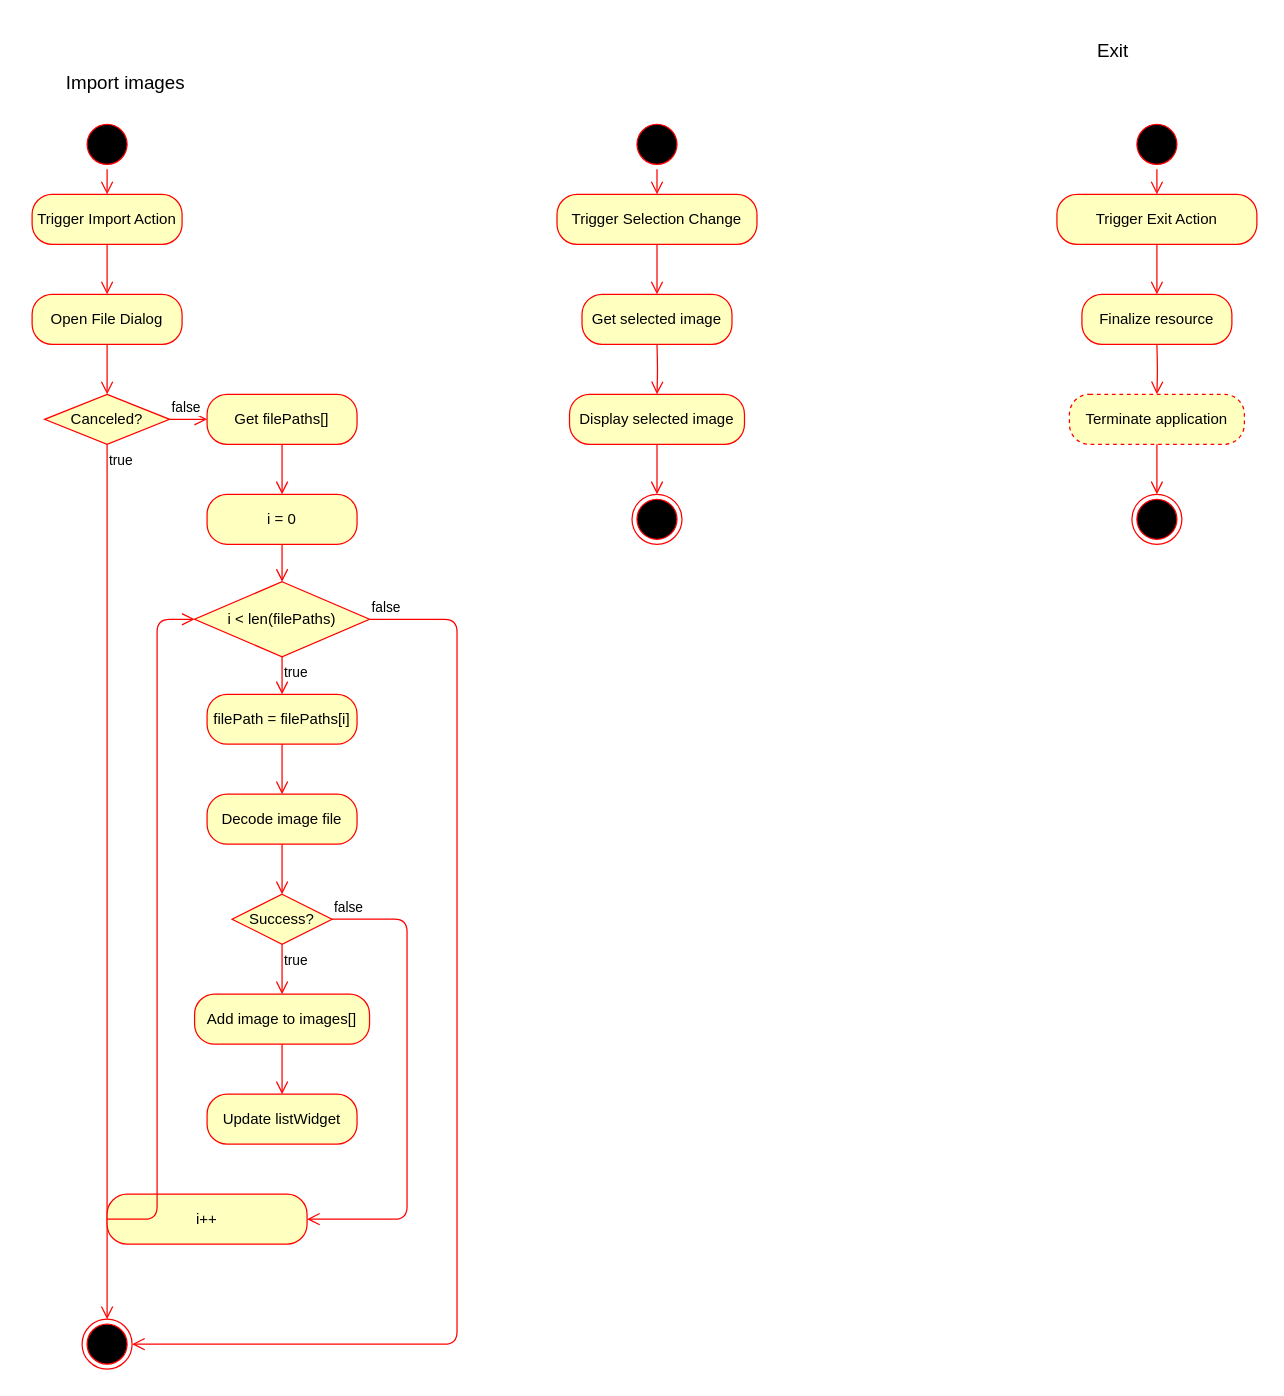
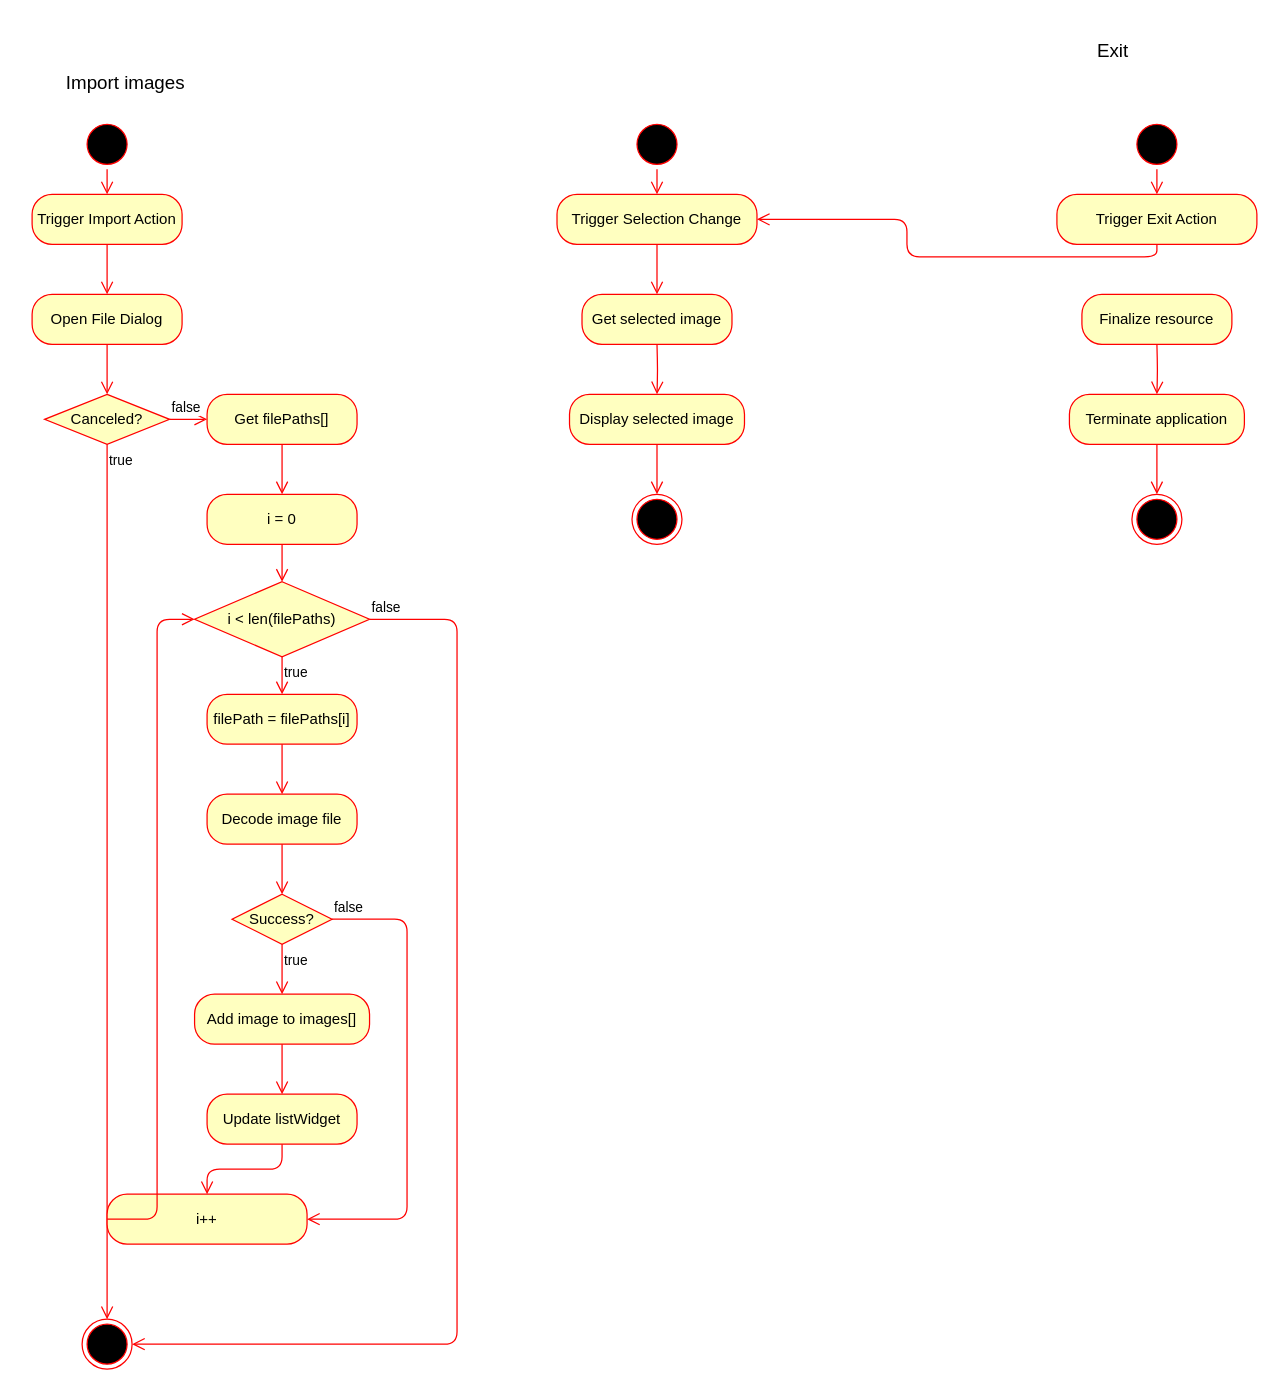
(1157, 271) -> (951, 257)
(1157, 419) -> (1157, 419)
none -> (245, 1169)
